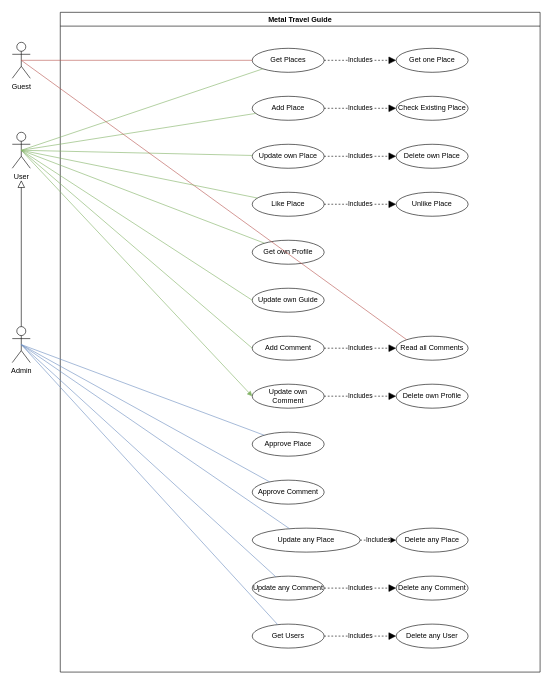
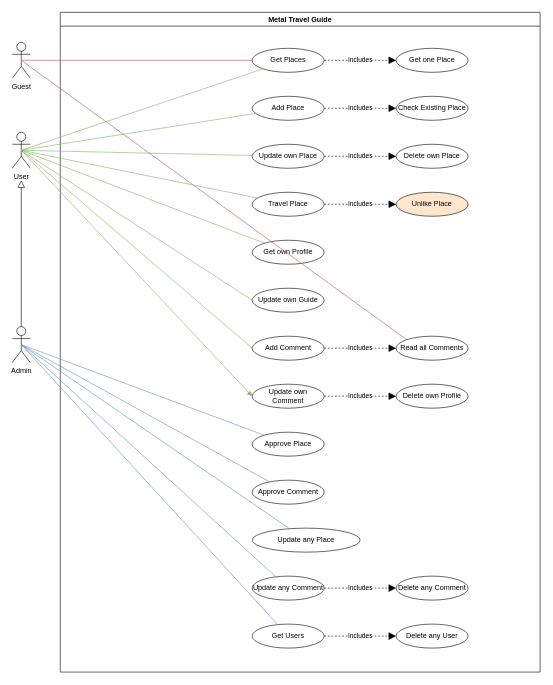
(288, 204) -> (288, 204)
(432, 204) -> (432, 204)
(378, 540) -> none
(432, 540) -> none
